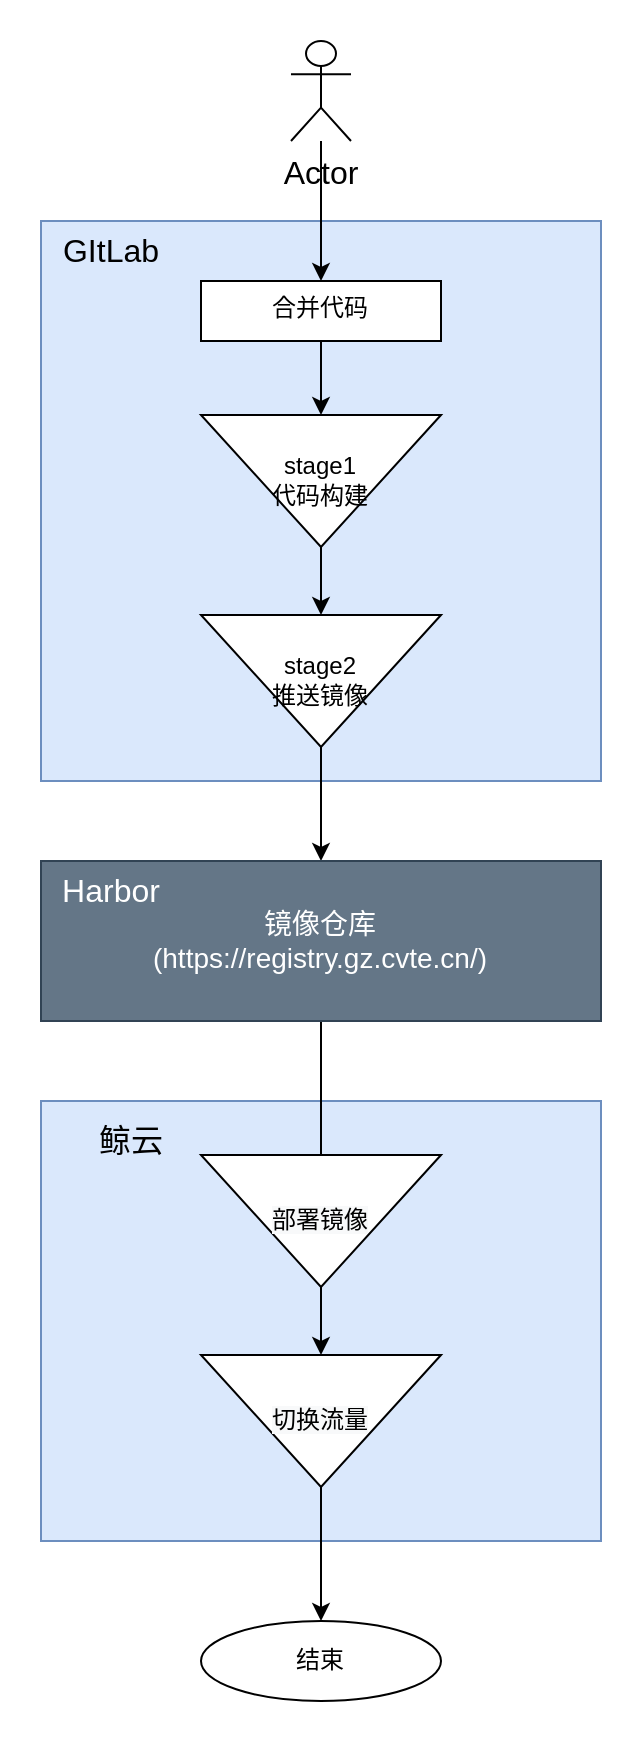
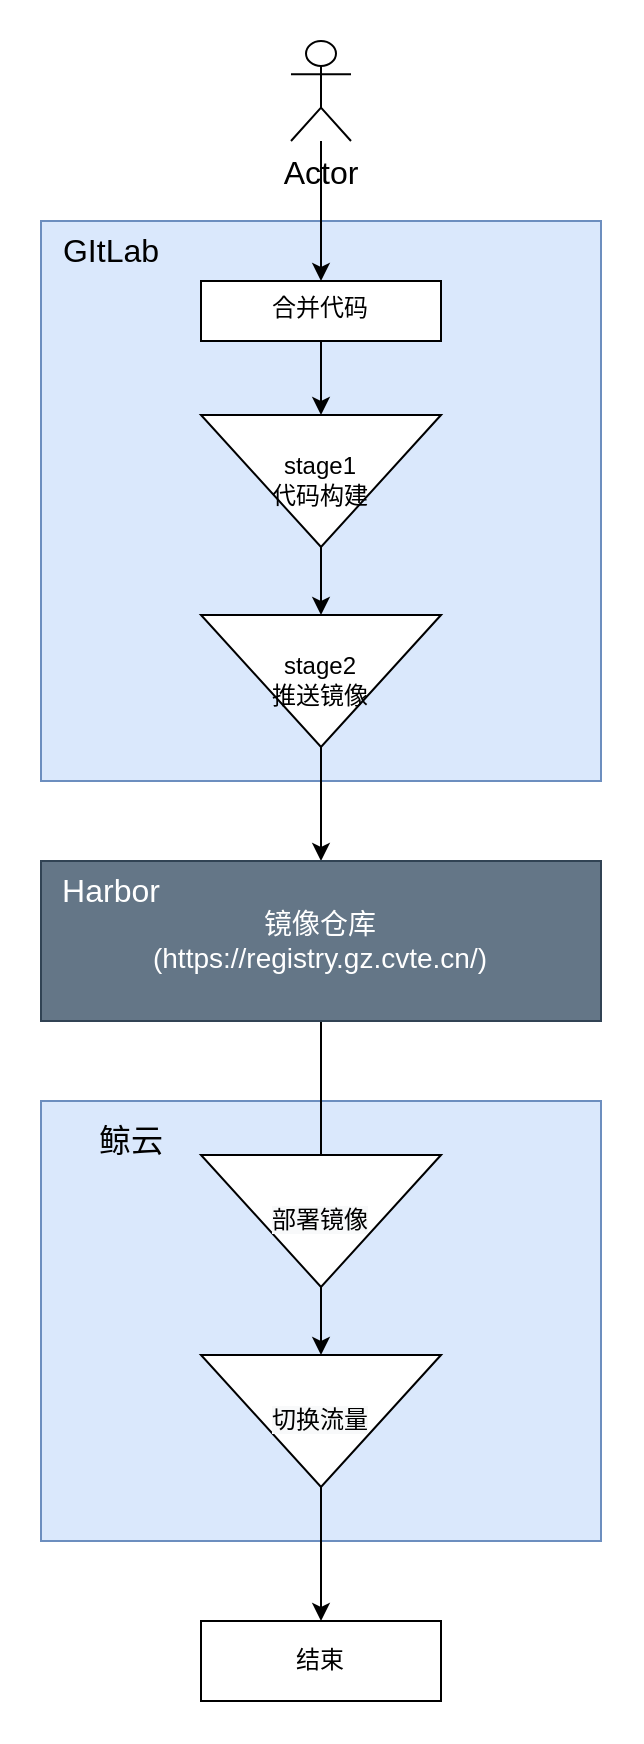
(321, 1661) -> (321, 1661)
